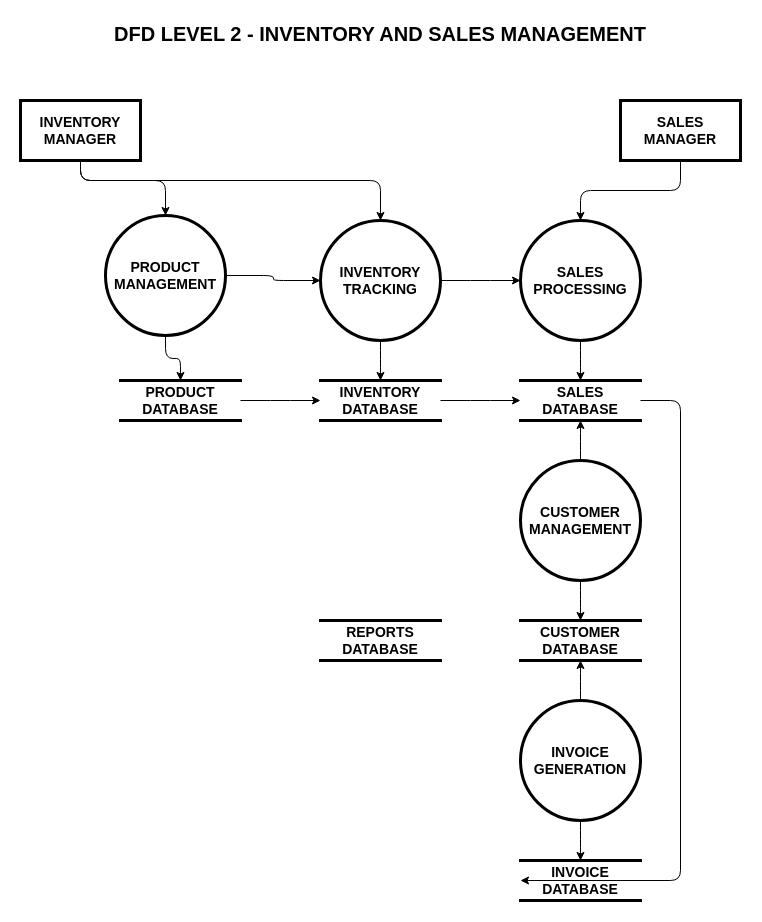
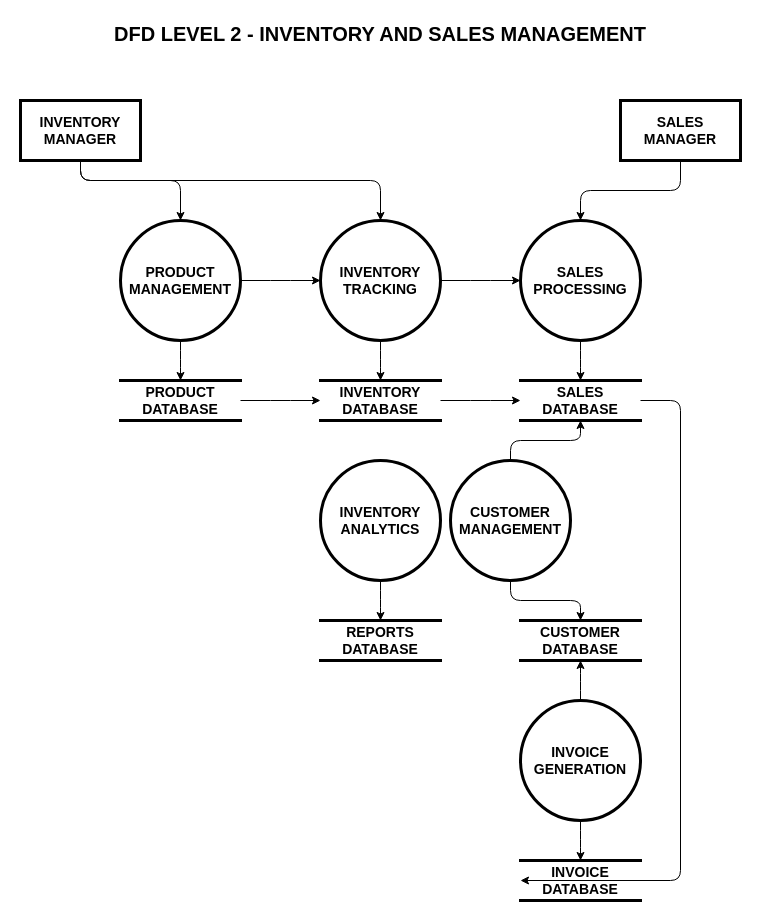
(166, 276) -> (181, 281)
none -> (381, 521)
(581, 521) -> (511, 521)
none -> (381, 596)
